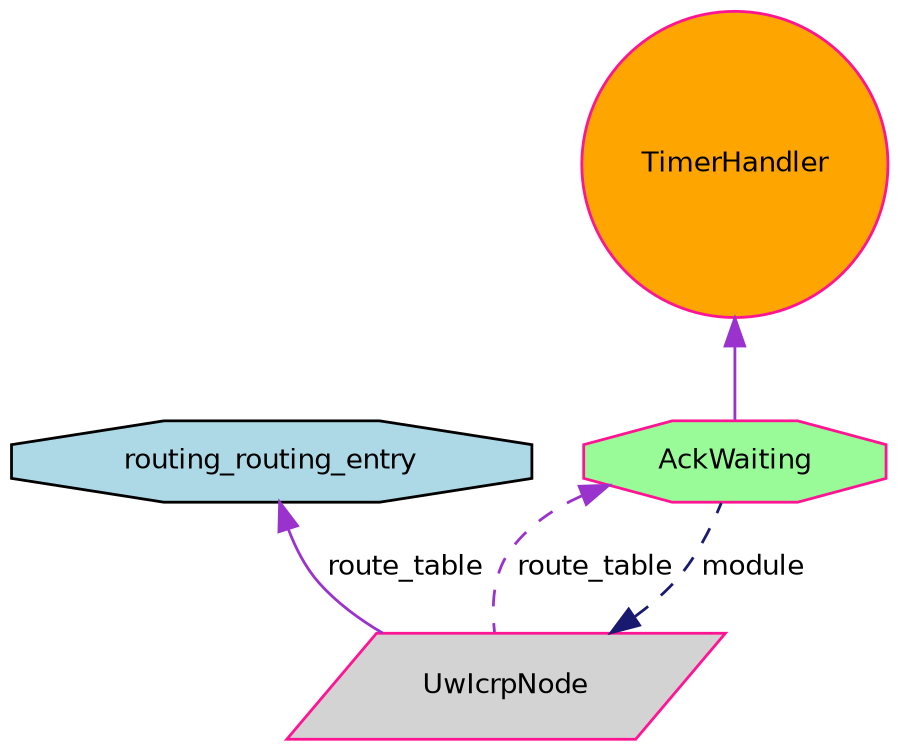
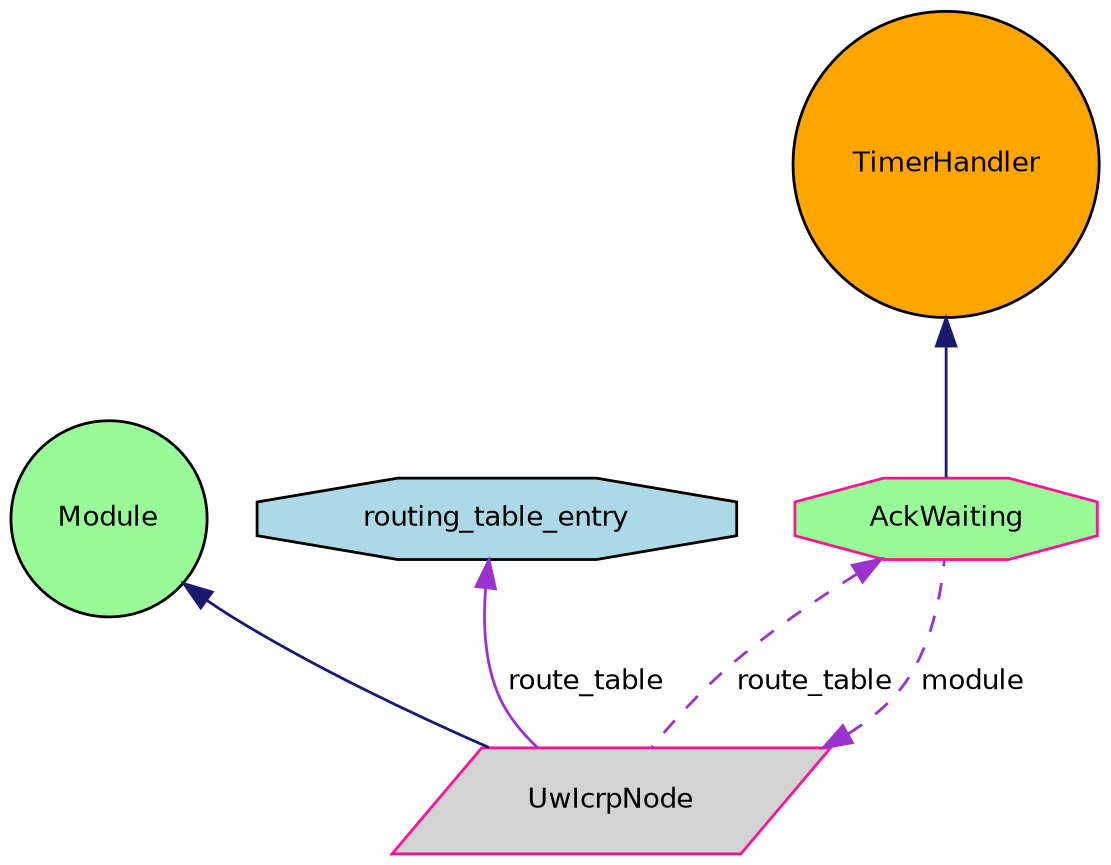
(735, 164) -> (946, 164)
(735, 383) -> (946, 412)
(272, 462) -> (497, 519)
none -> (109, 519)
(687, 567) -> (919, 660)
